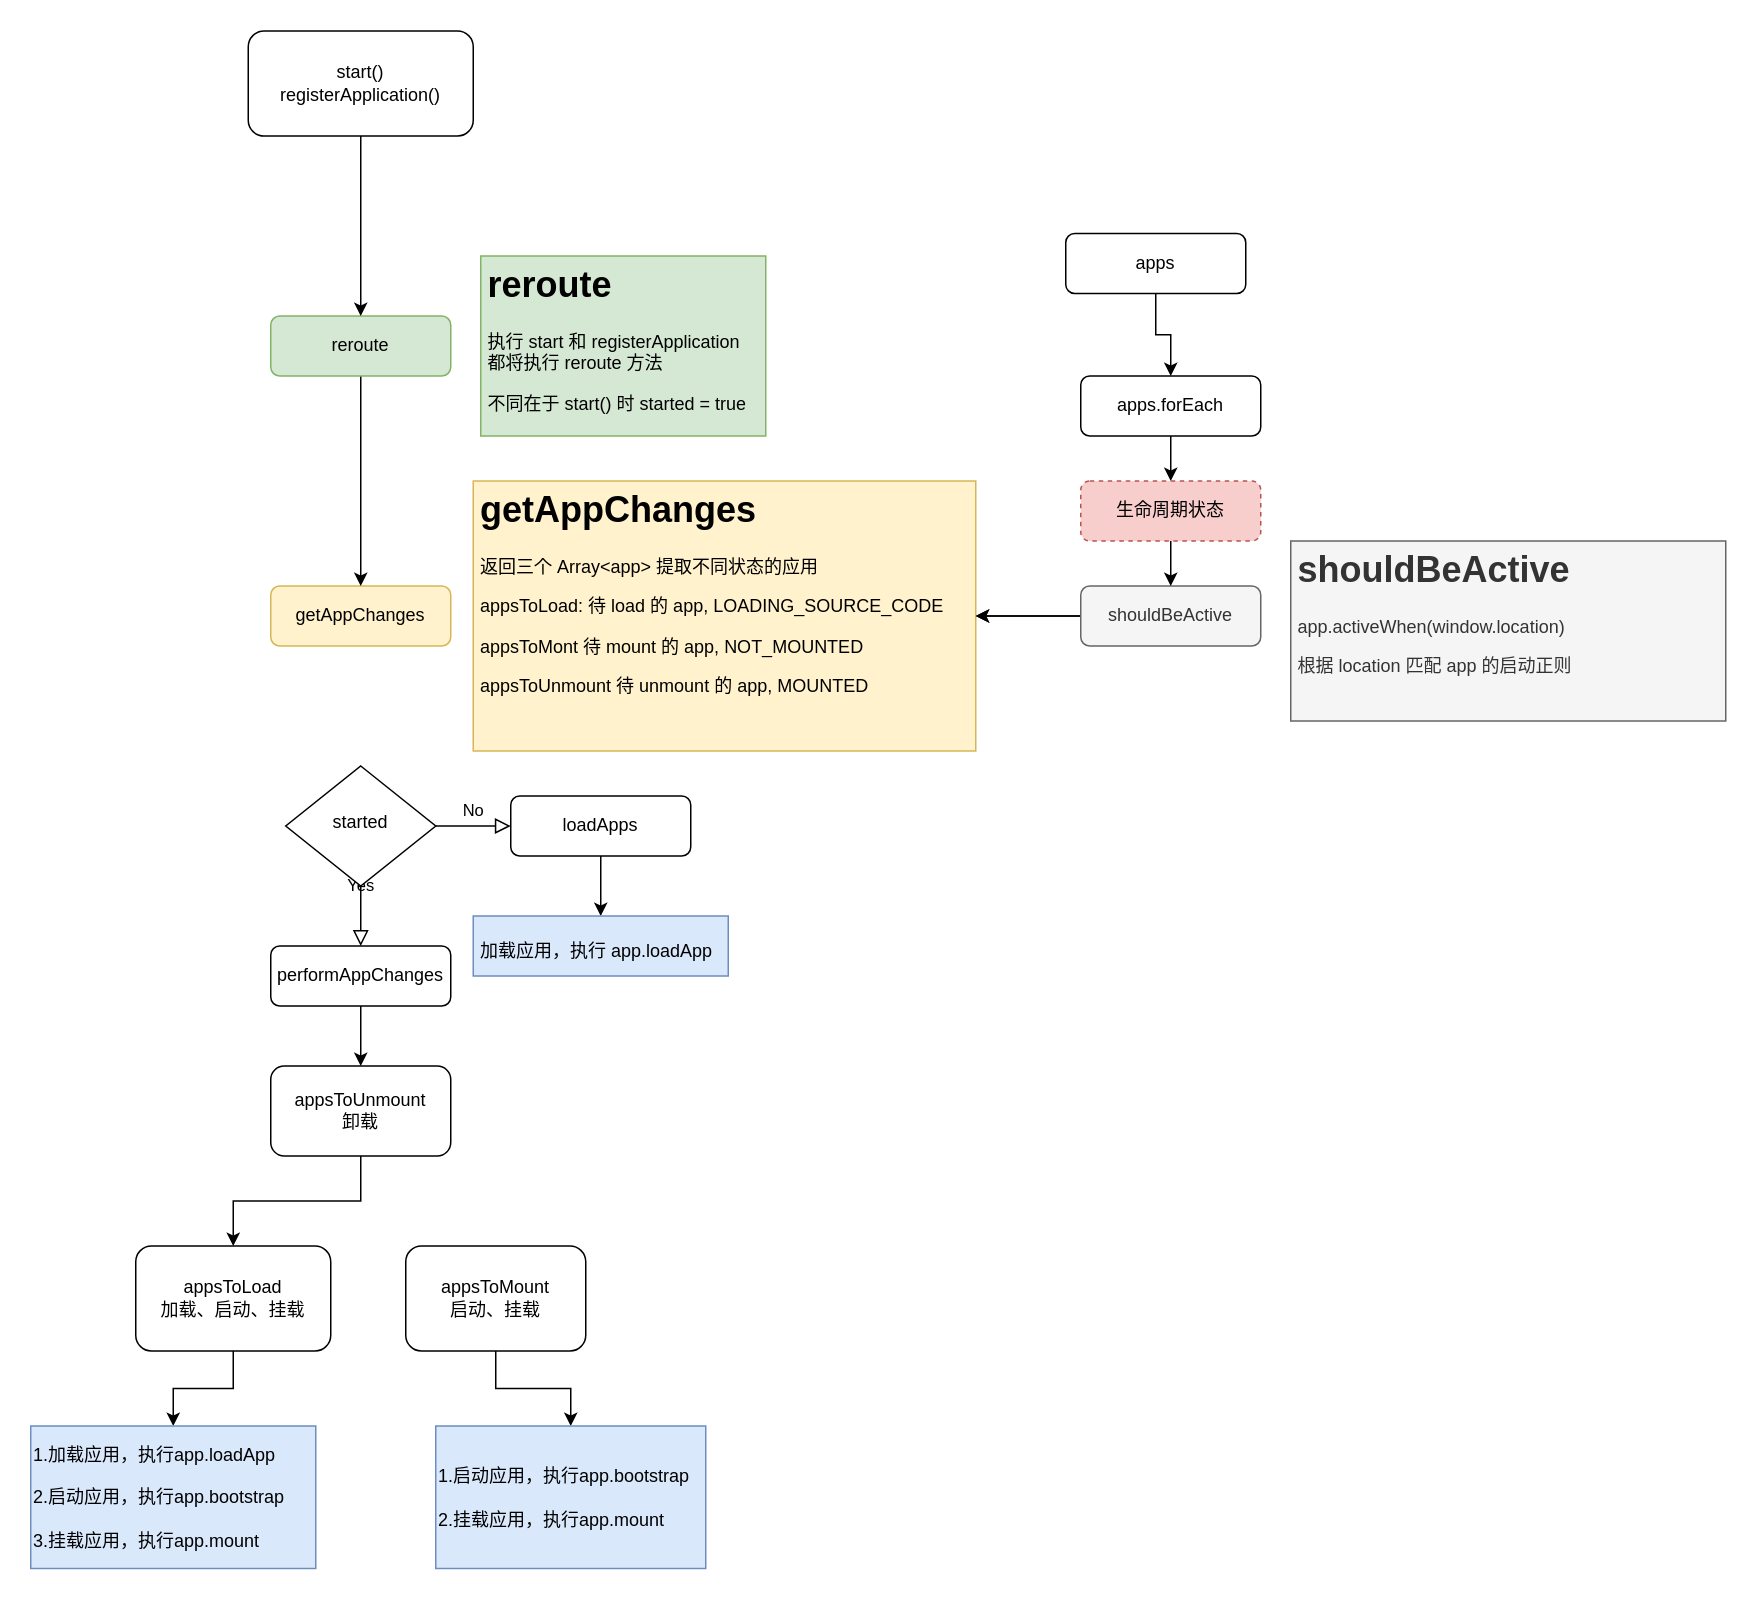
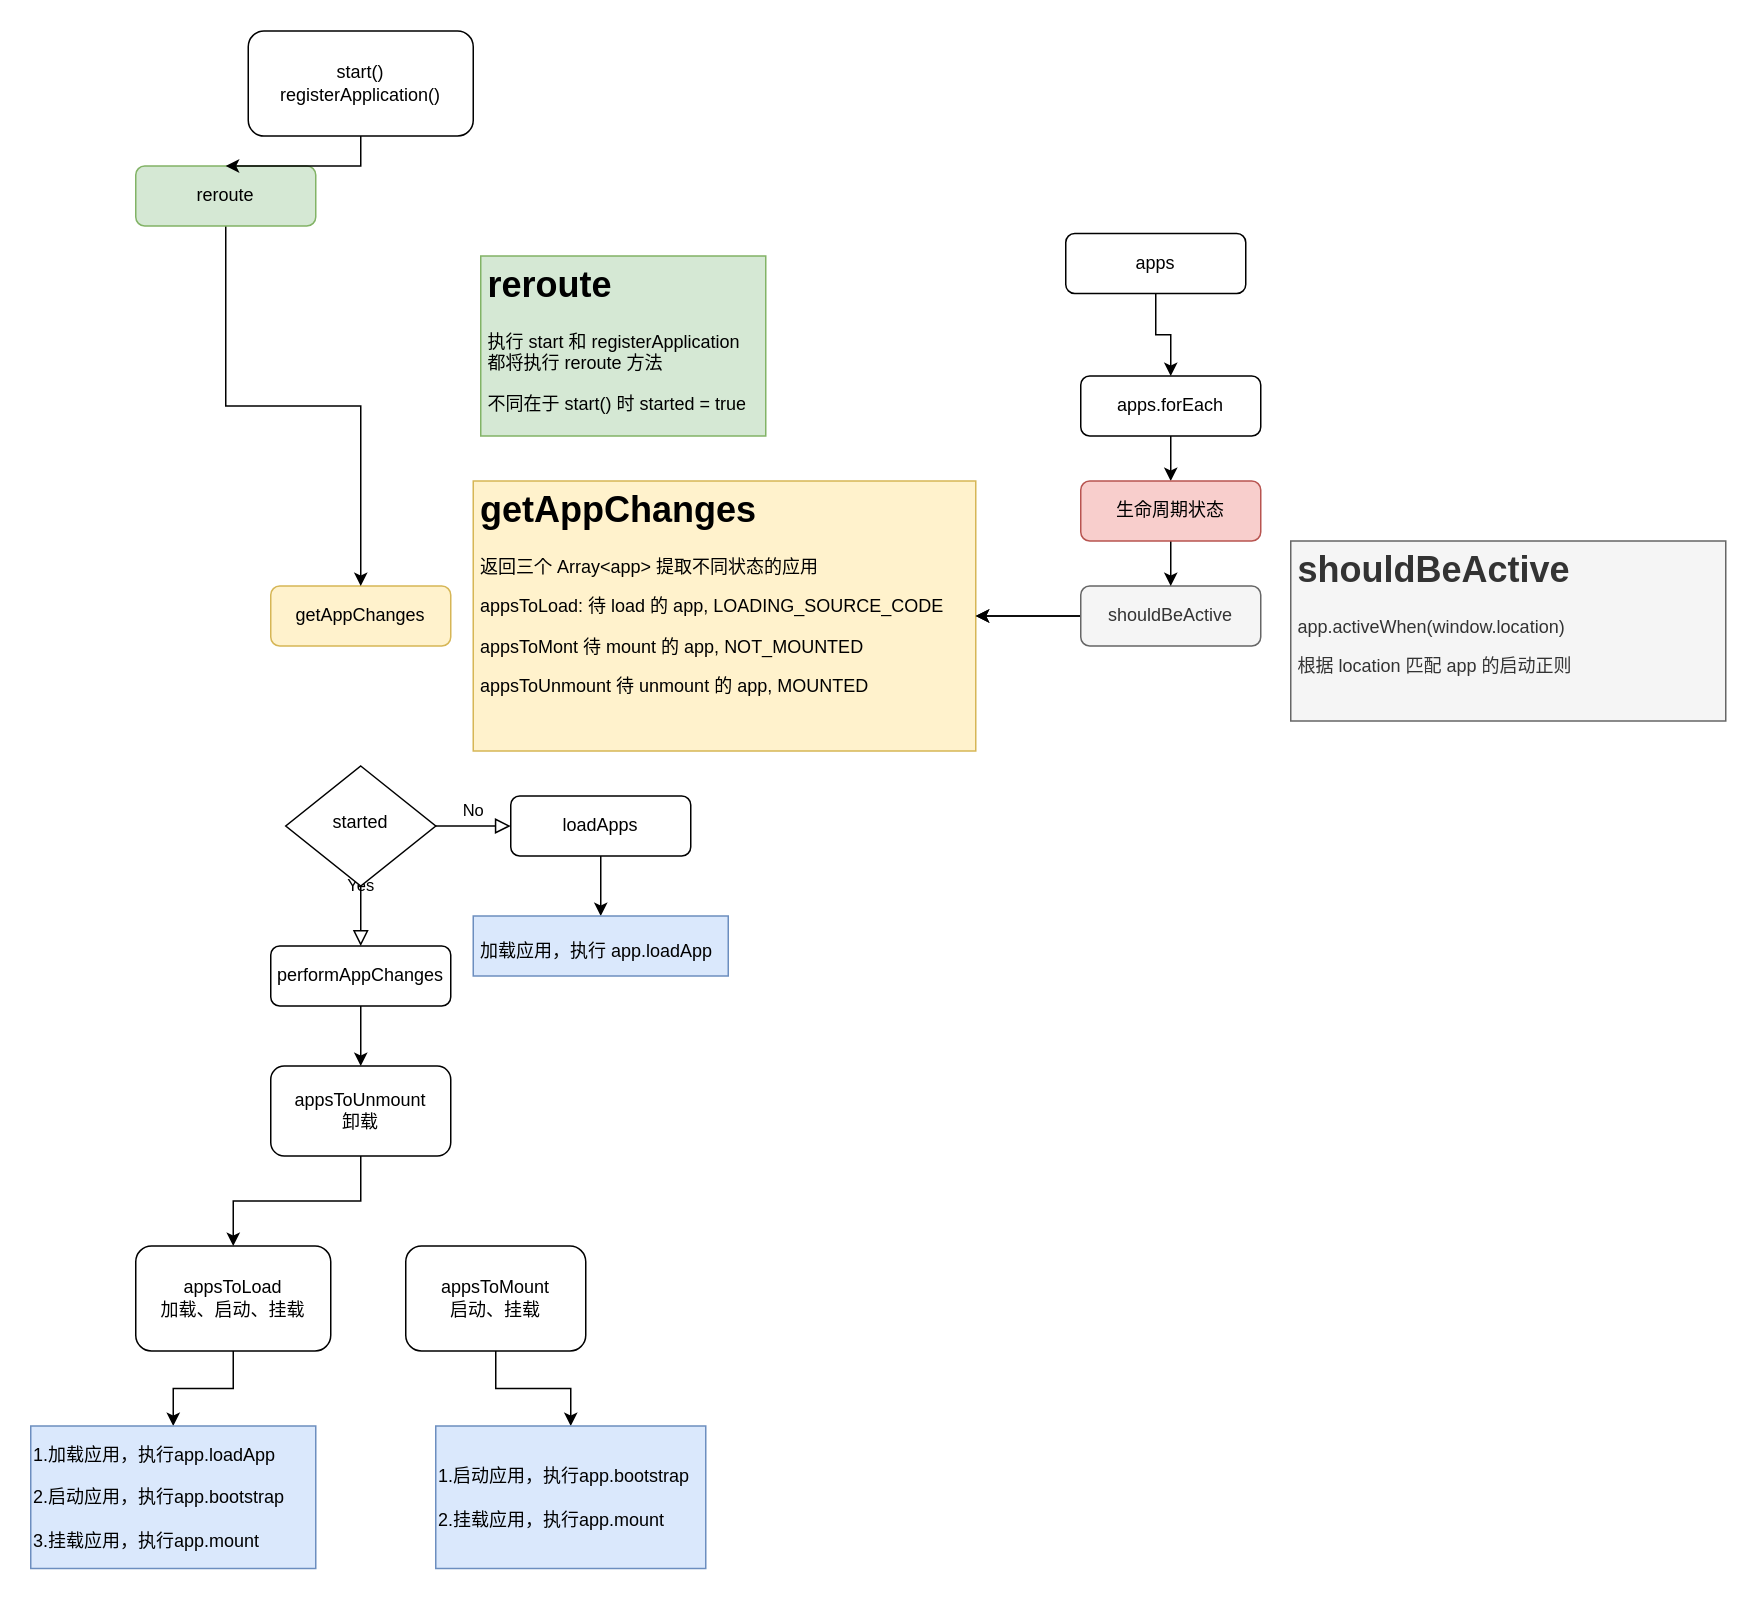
(361, 346) -> (226, 196)
(1171, 511) -> (1171, 511)
